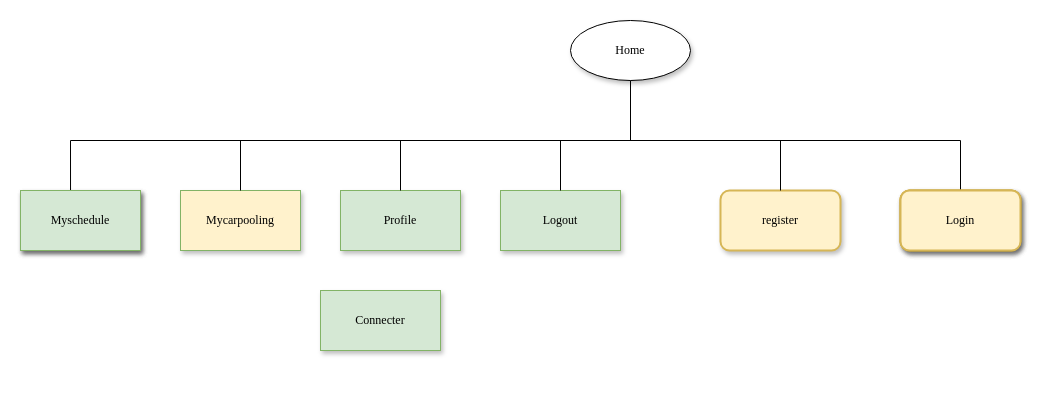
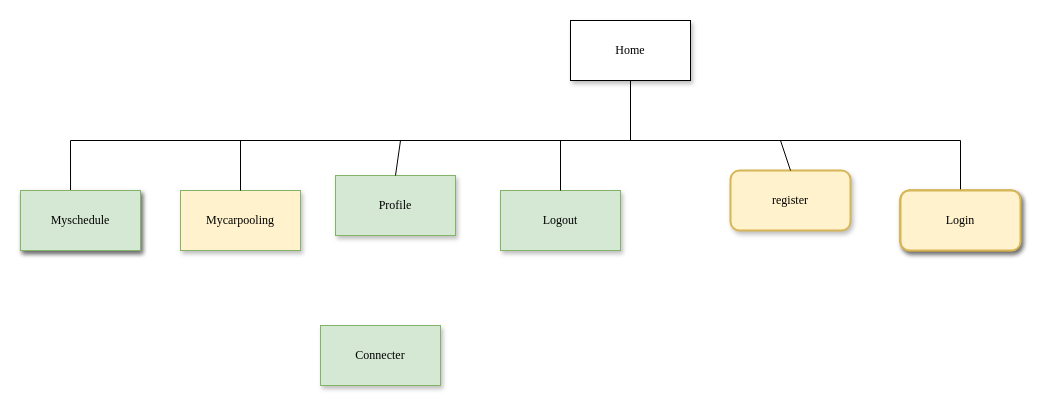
(631, 51) -> (631, 51)
(401, 221) -> (396, 206)
(781, 221) -> (791, 201)
(381, 321) -> (381, 356)
